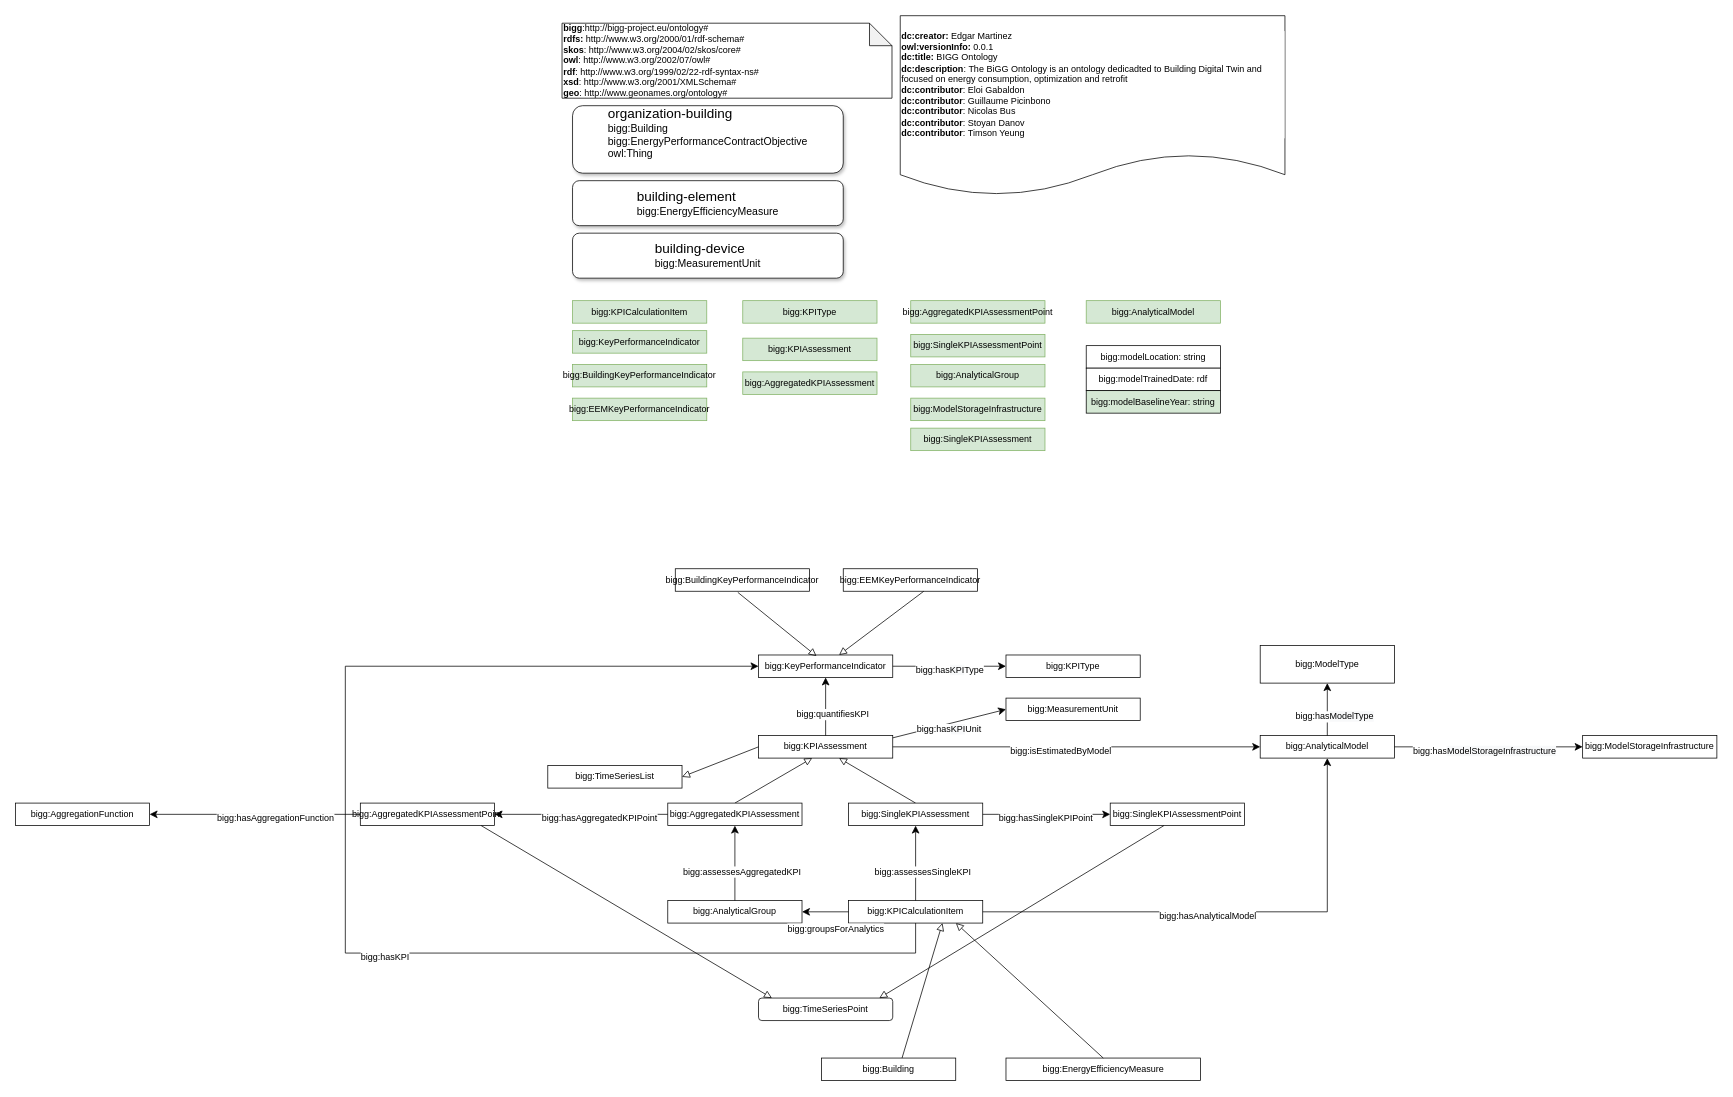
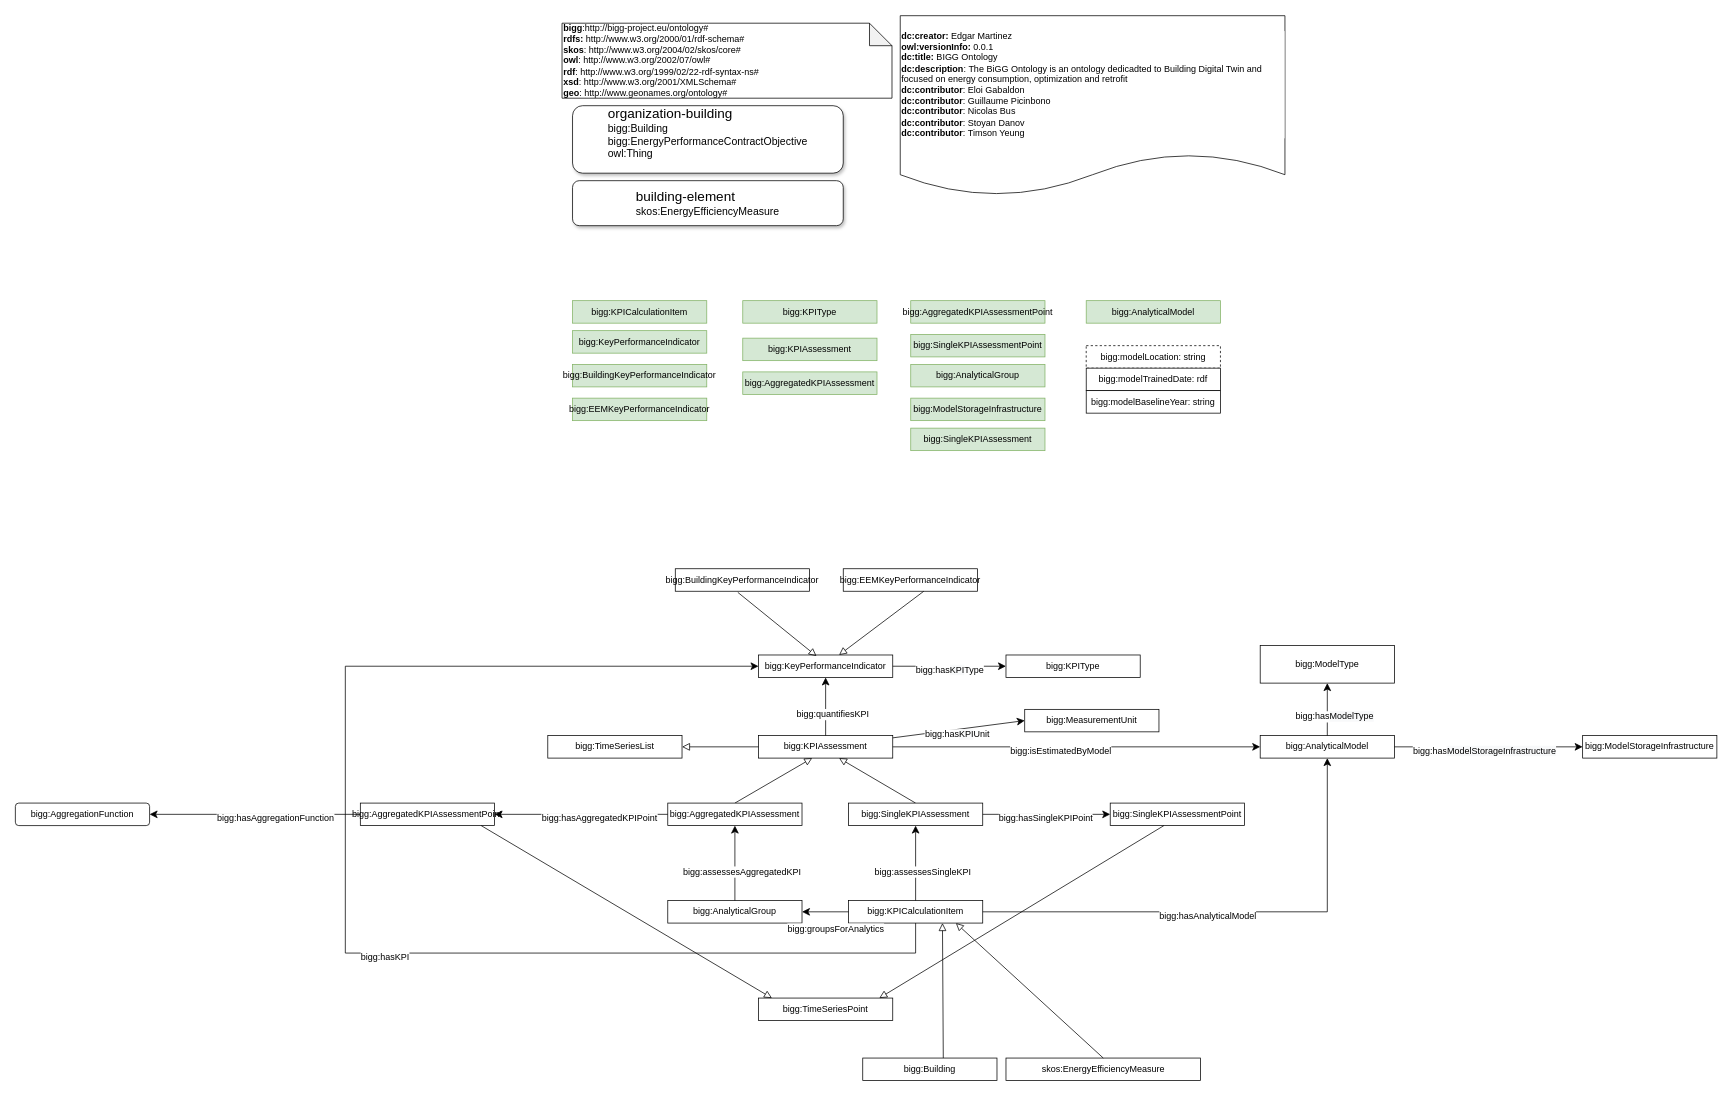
(708, 203) -> (708, 203)
(708, 255) -> none
(1154, 357) -> (1154, 357)
(1154, 402) -> (1154, 402)
(1073, 709) -> (1092, 720)
(615, 777) -> (615, 747)
(83, 814) -> (83, 814)
(826, 1009) -> (826, 1009)
(889, 1069) -> (930, 1069)
(1104, 1069) -> (1104, 1069)
